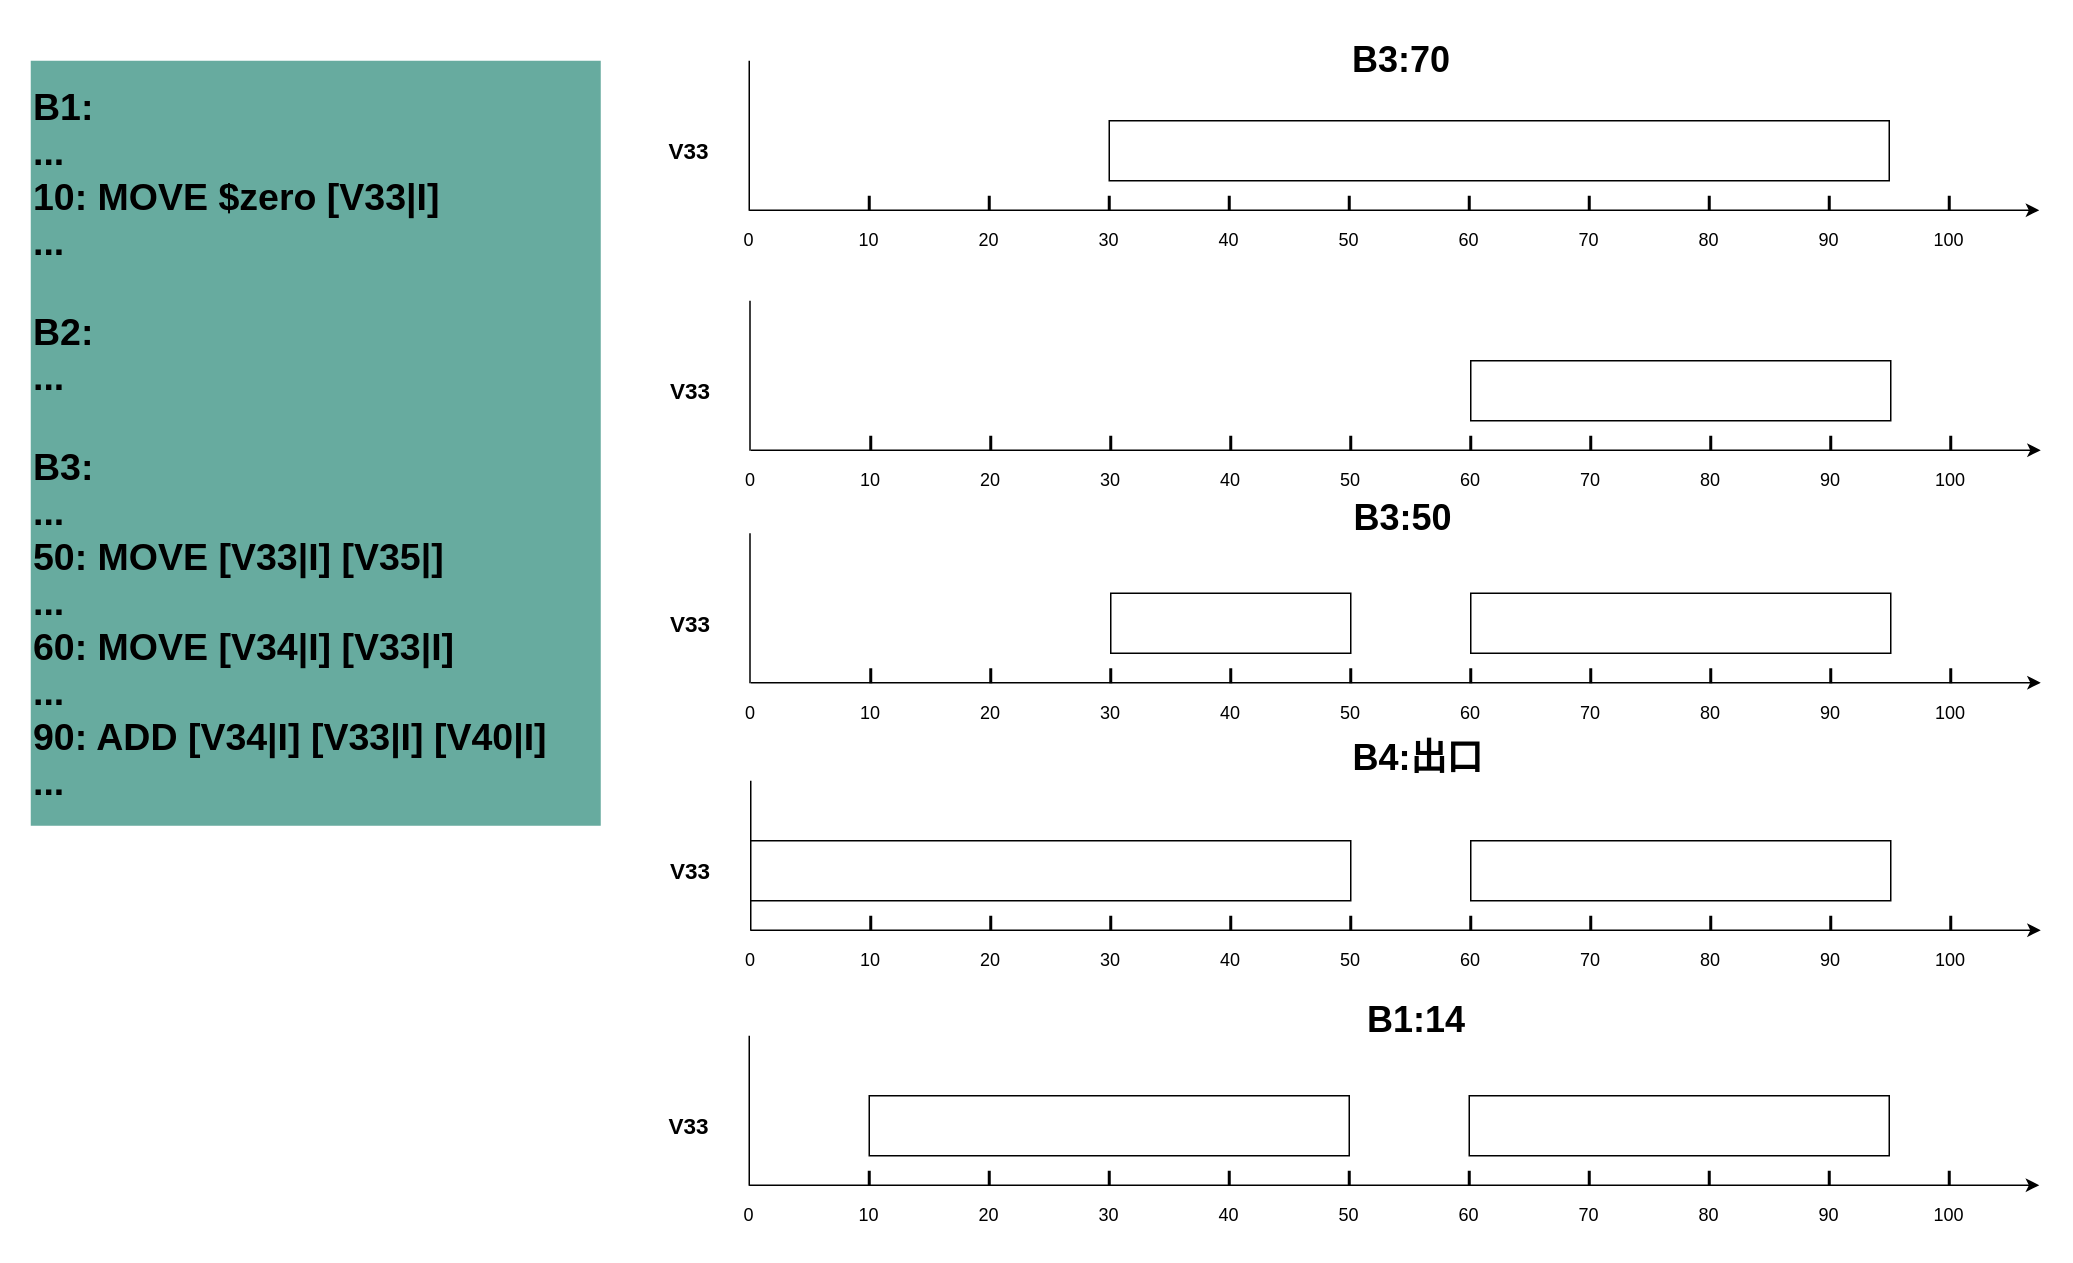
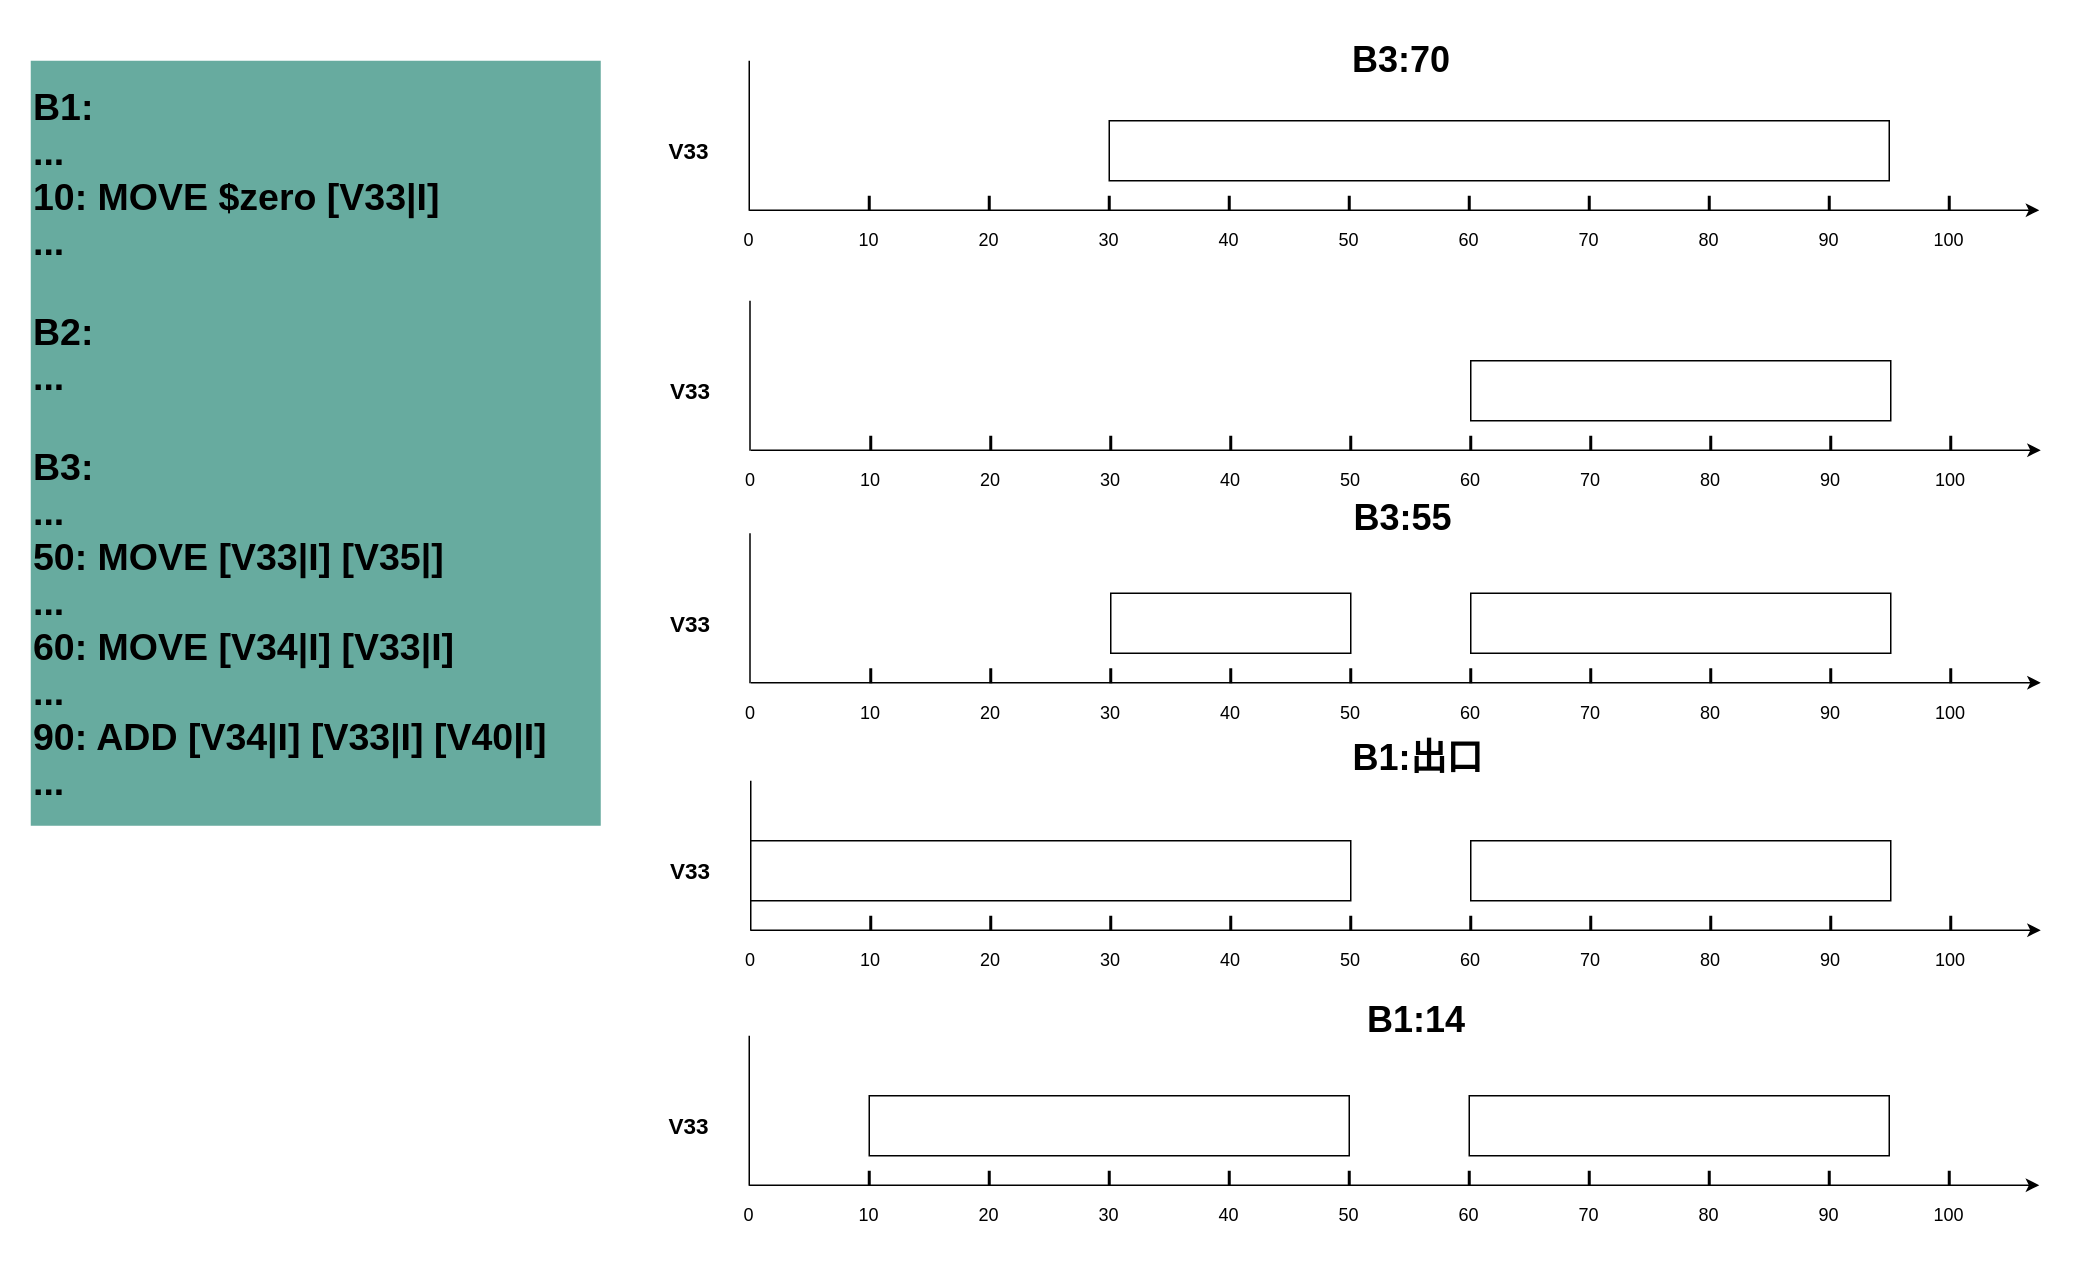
(1403, 484) -> (1403, 484)
(1418, 724) -> (1418, 724)
